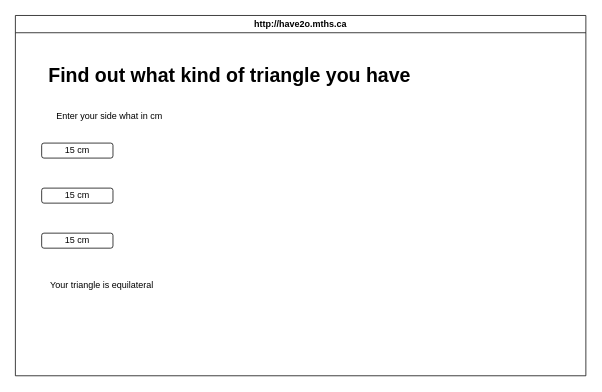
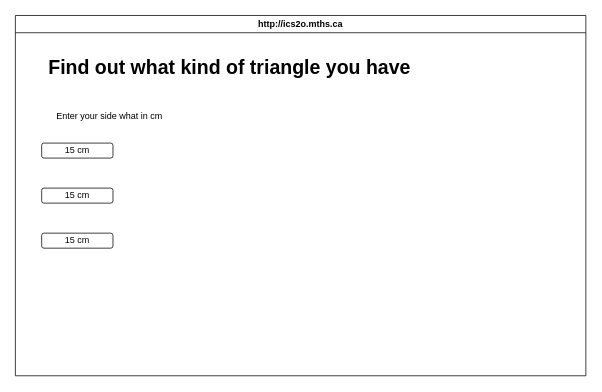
(300, 24) -> (300, 24)
(229, 75) -> (229, 68)
(102, 285) -> none
